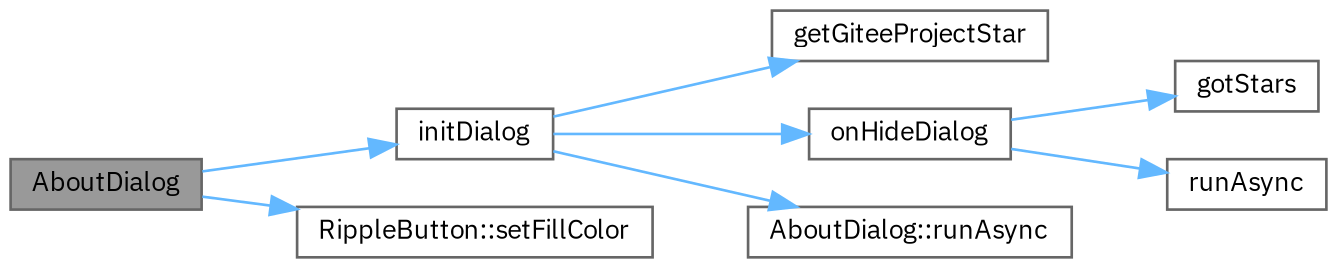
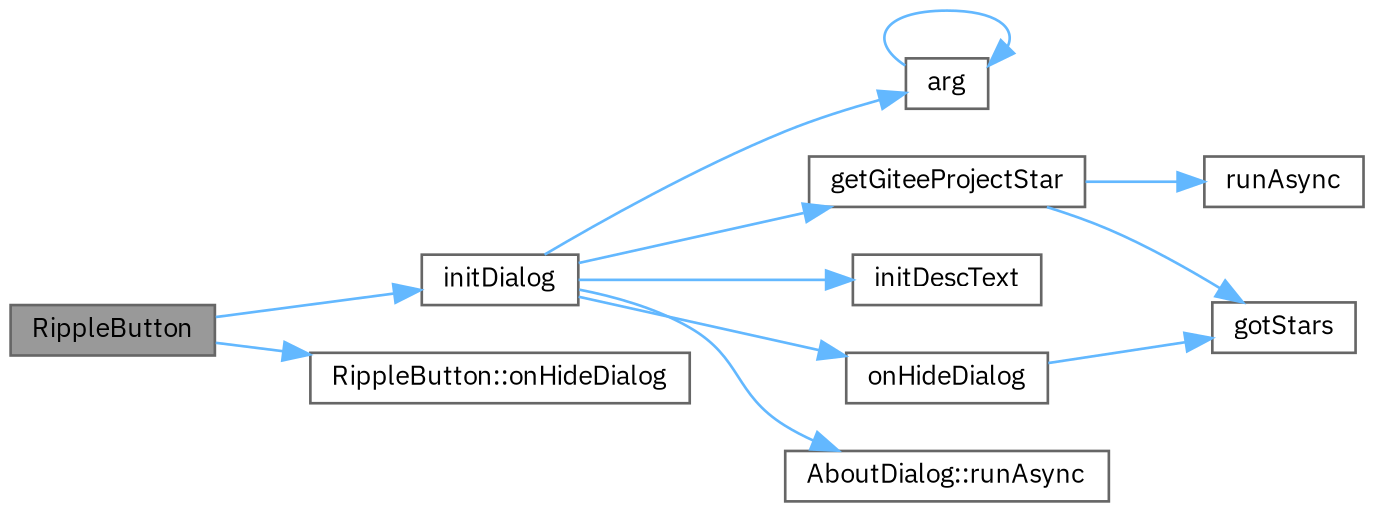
none -> (947, 84)
(1075, 159) -> (1131, 182)
(106, 184) -> (113, 330)
(475, 232) -> (500, 378)
none -> (1136, 242)
none -> (947, 280)
